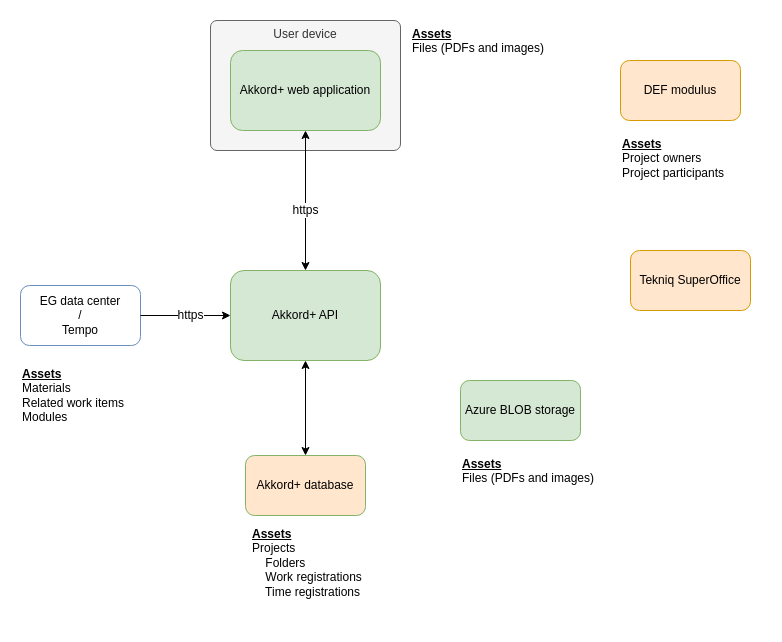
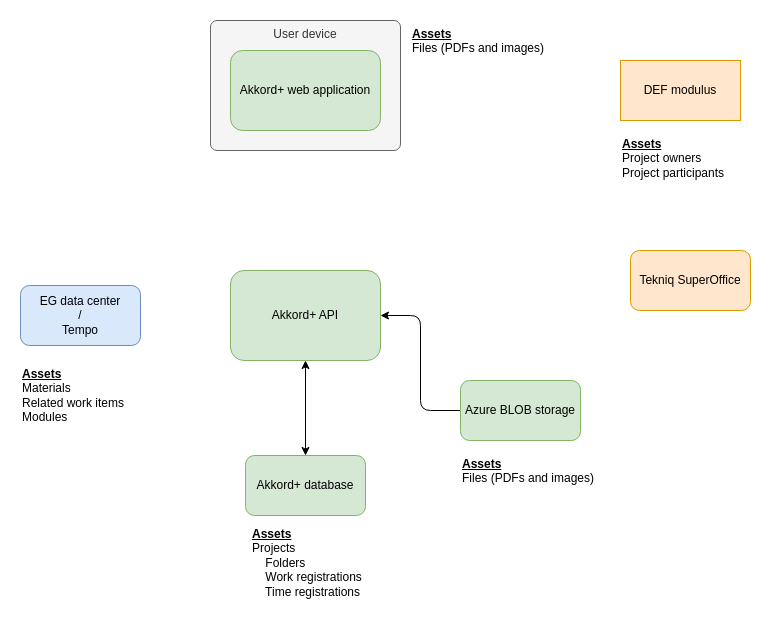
(681, 91) -> (681, 91)
(306, 200) -> none
(81, 316) -> (81, 316)
(183, 316) -> none
none -> (421, 367)
(306, 486) -> (306, 486)
